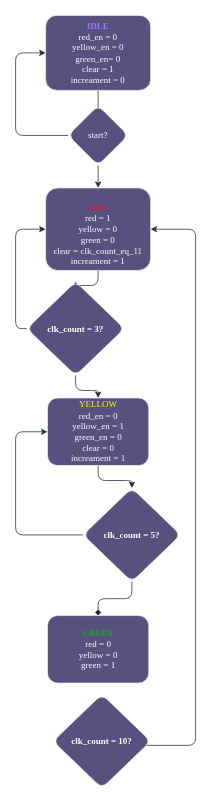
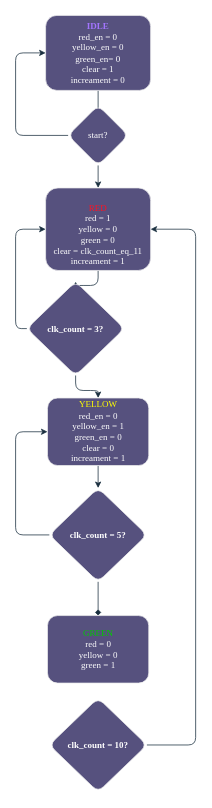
(132, 535) -> (98, 535)
(102, 741) -> (98, 745)
